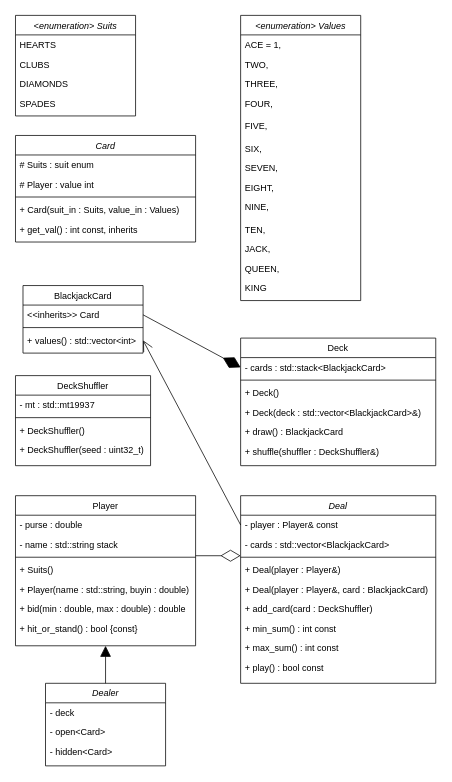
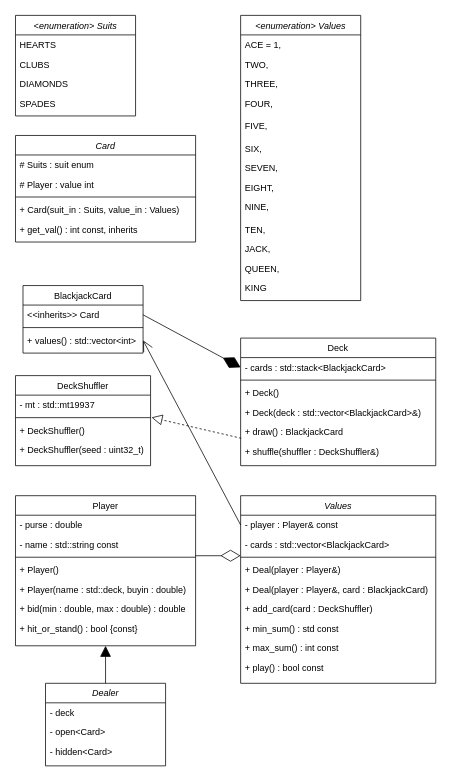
none -> (200, 428)
(338, 506) -> (338, 506)
(76, 545) -> (76, 545)
(40, 570) -> (42, 570)
(113, 590) -> (109, 590)
(294, 629) -> (295, 629)
